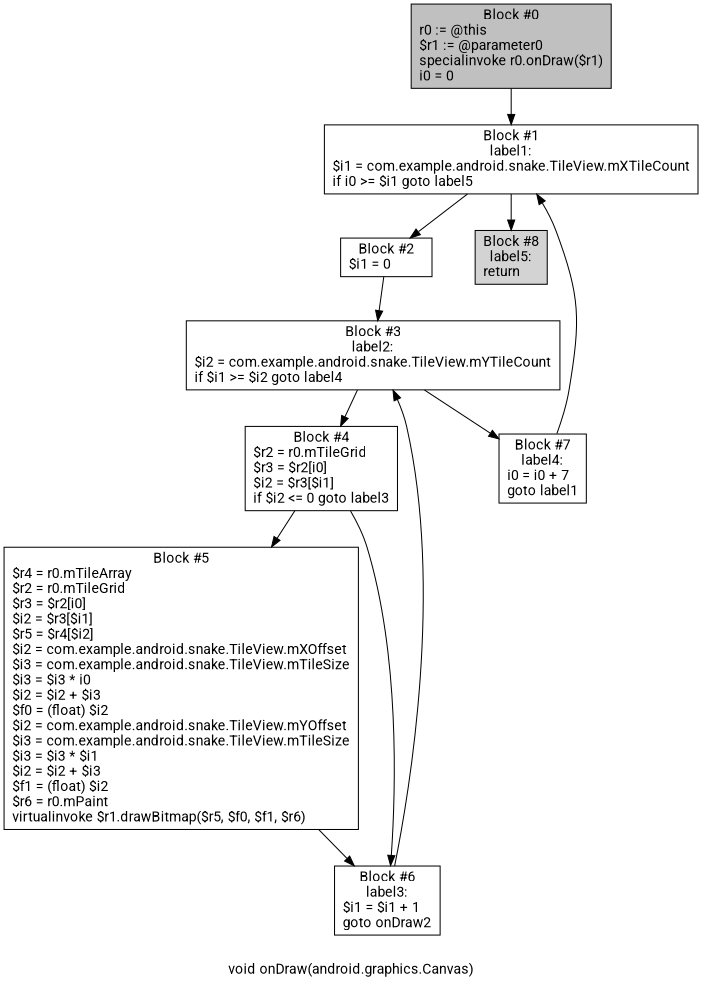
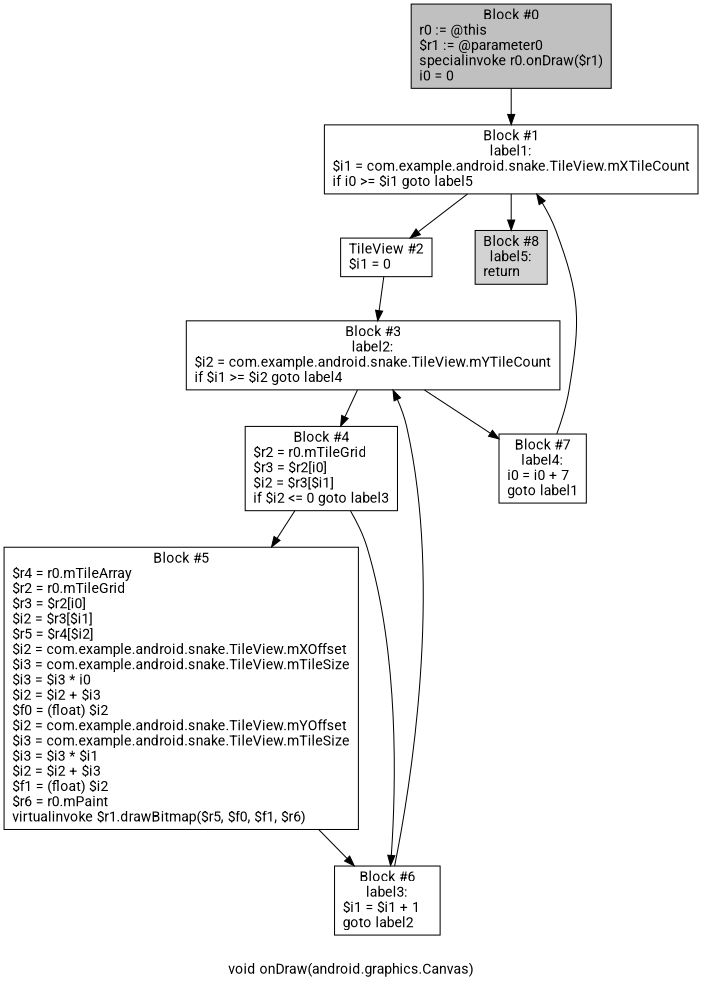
(386, 257) -> (386, 257)
(387, 901) -> (387, 901)
